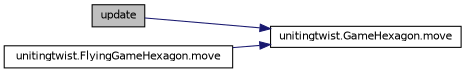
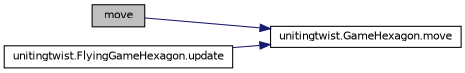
(118, 16) -> (118, 16)
(118, 57) -> (118, 57)
